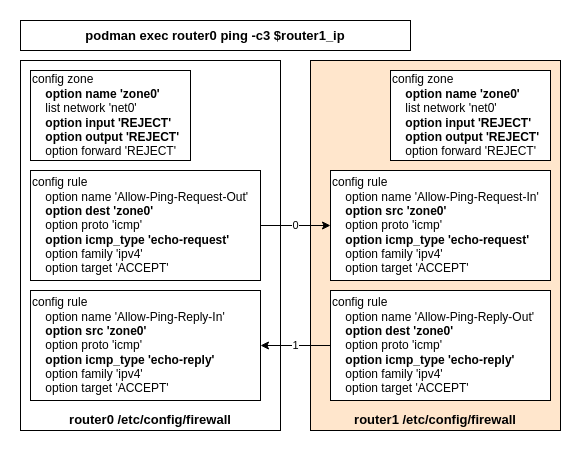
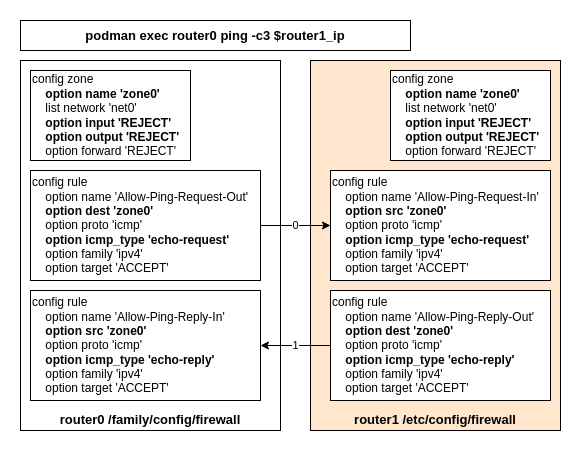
(151, 420) -> (151, 420)
